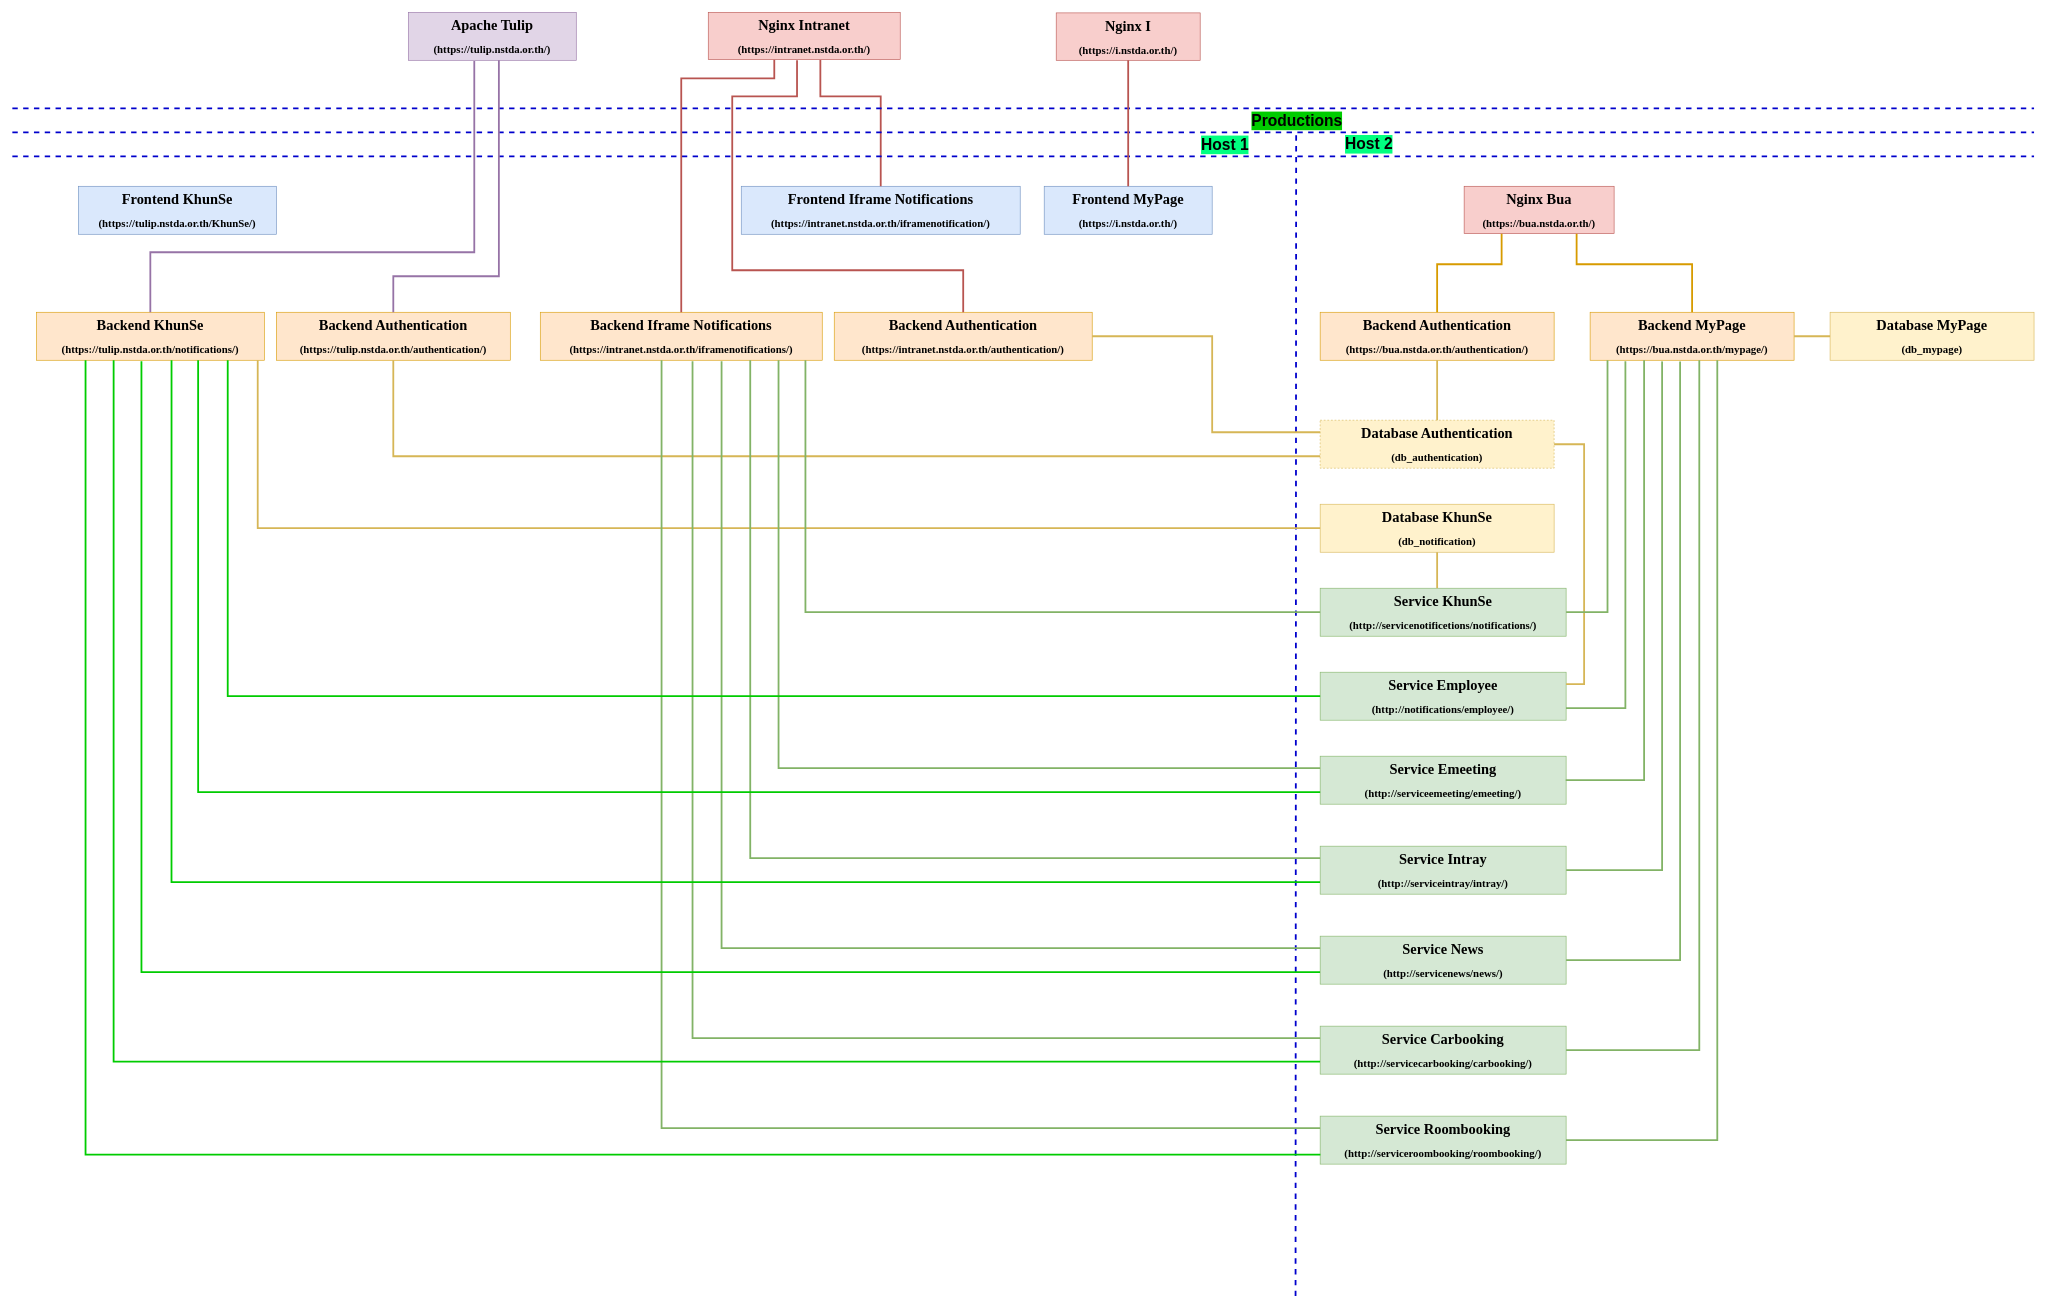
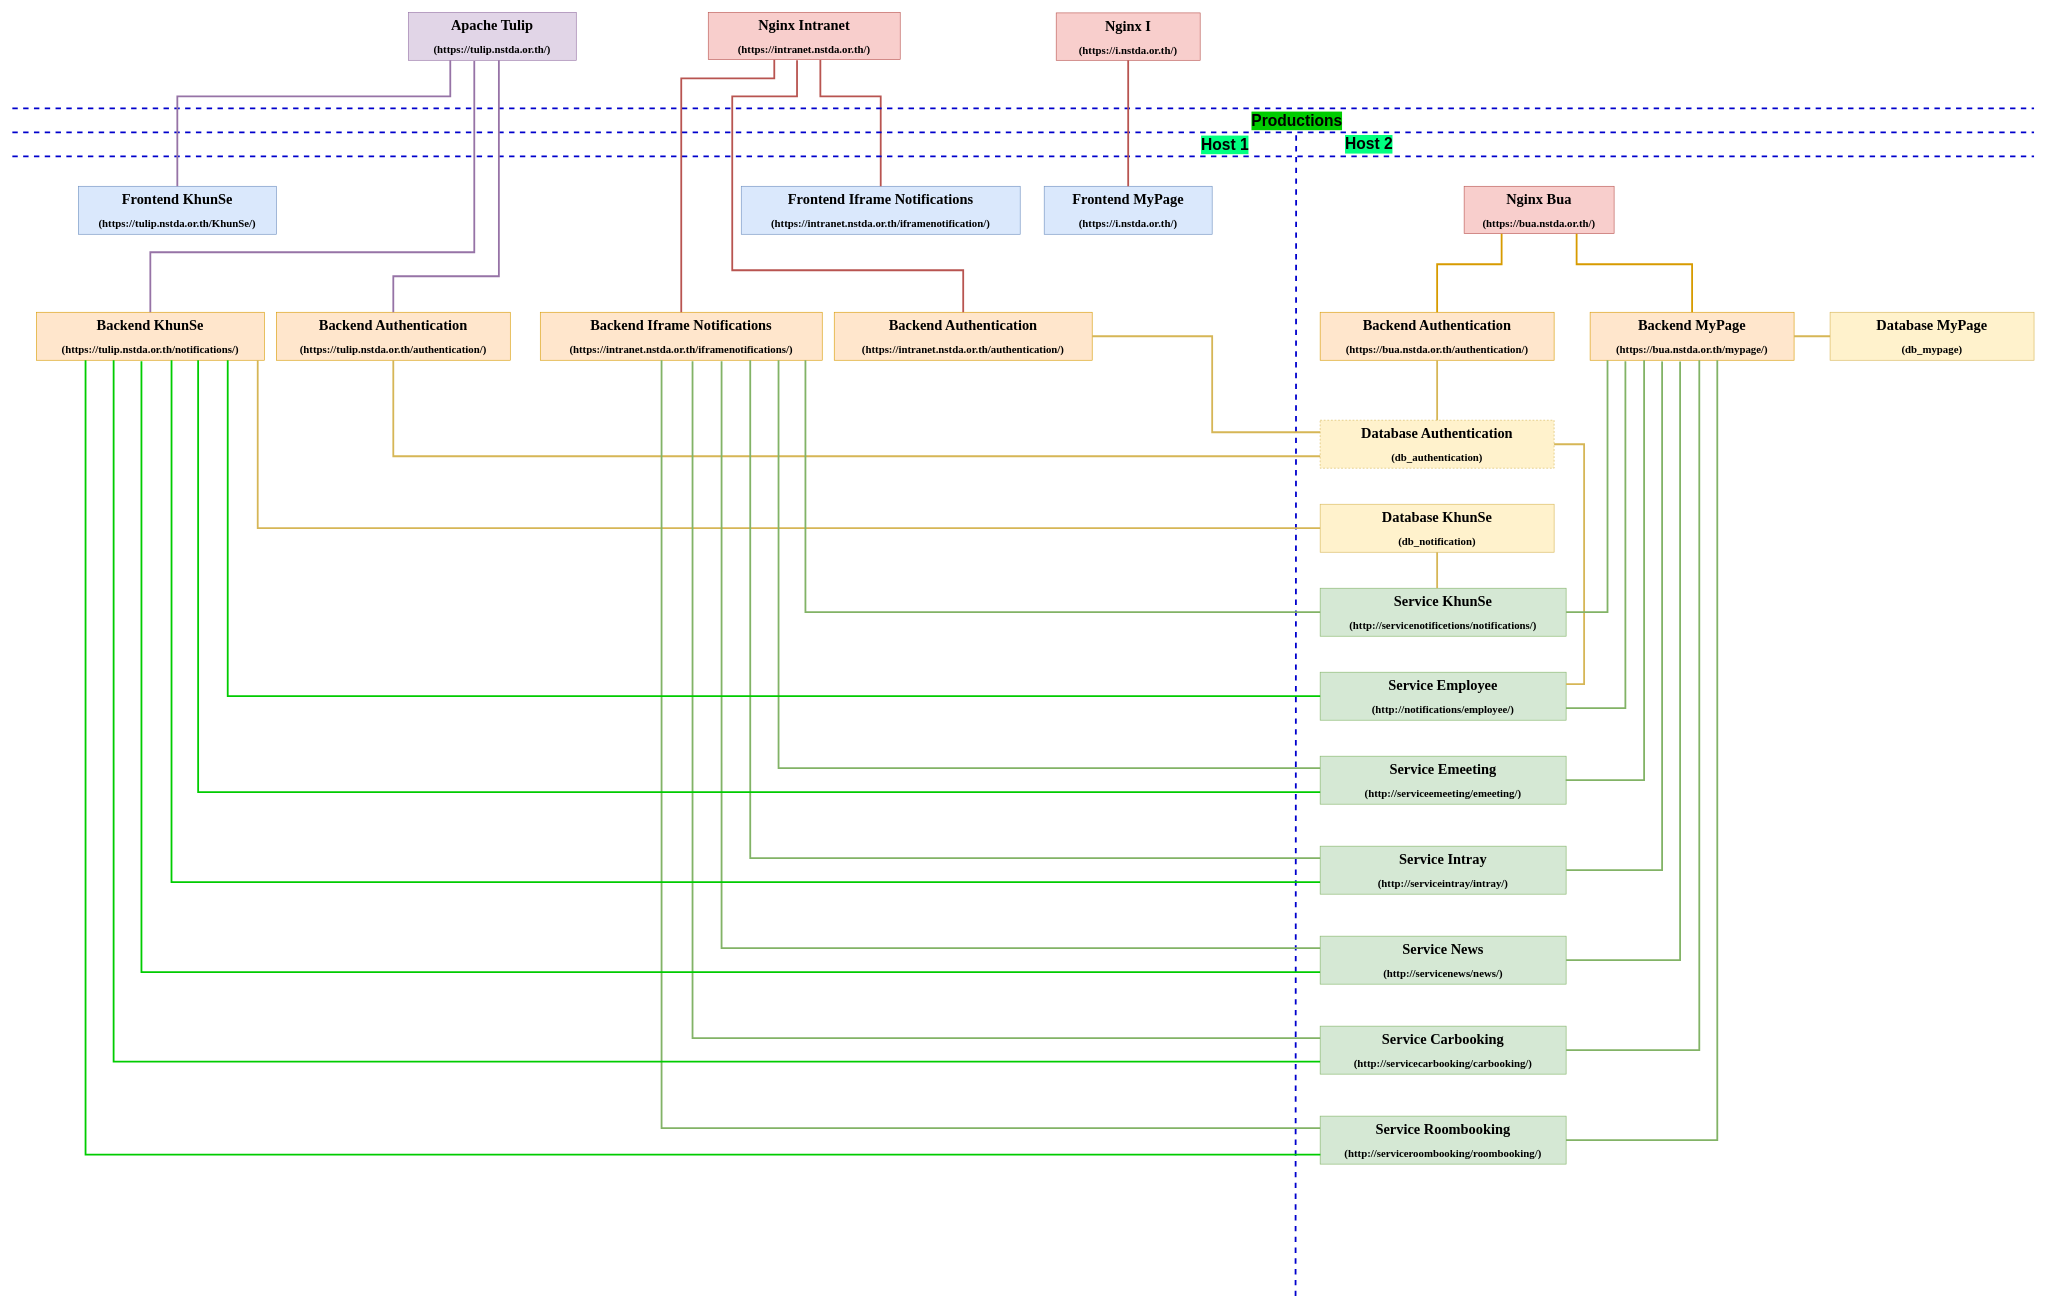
none -> (287, 96)
